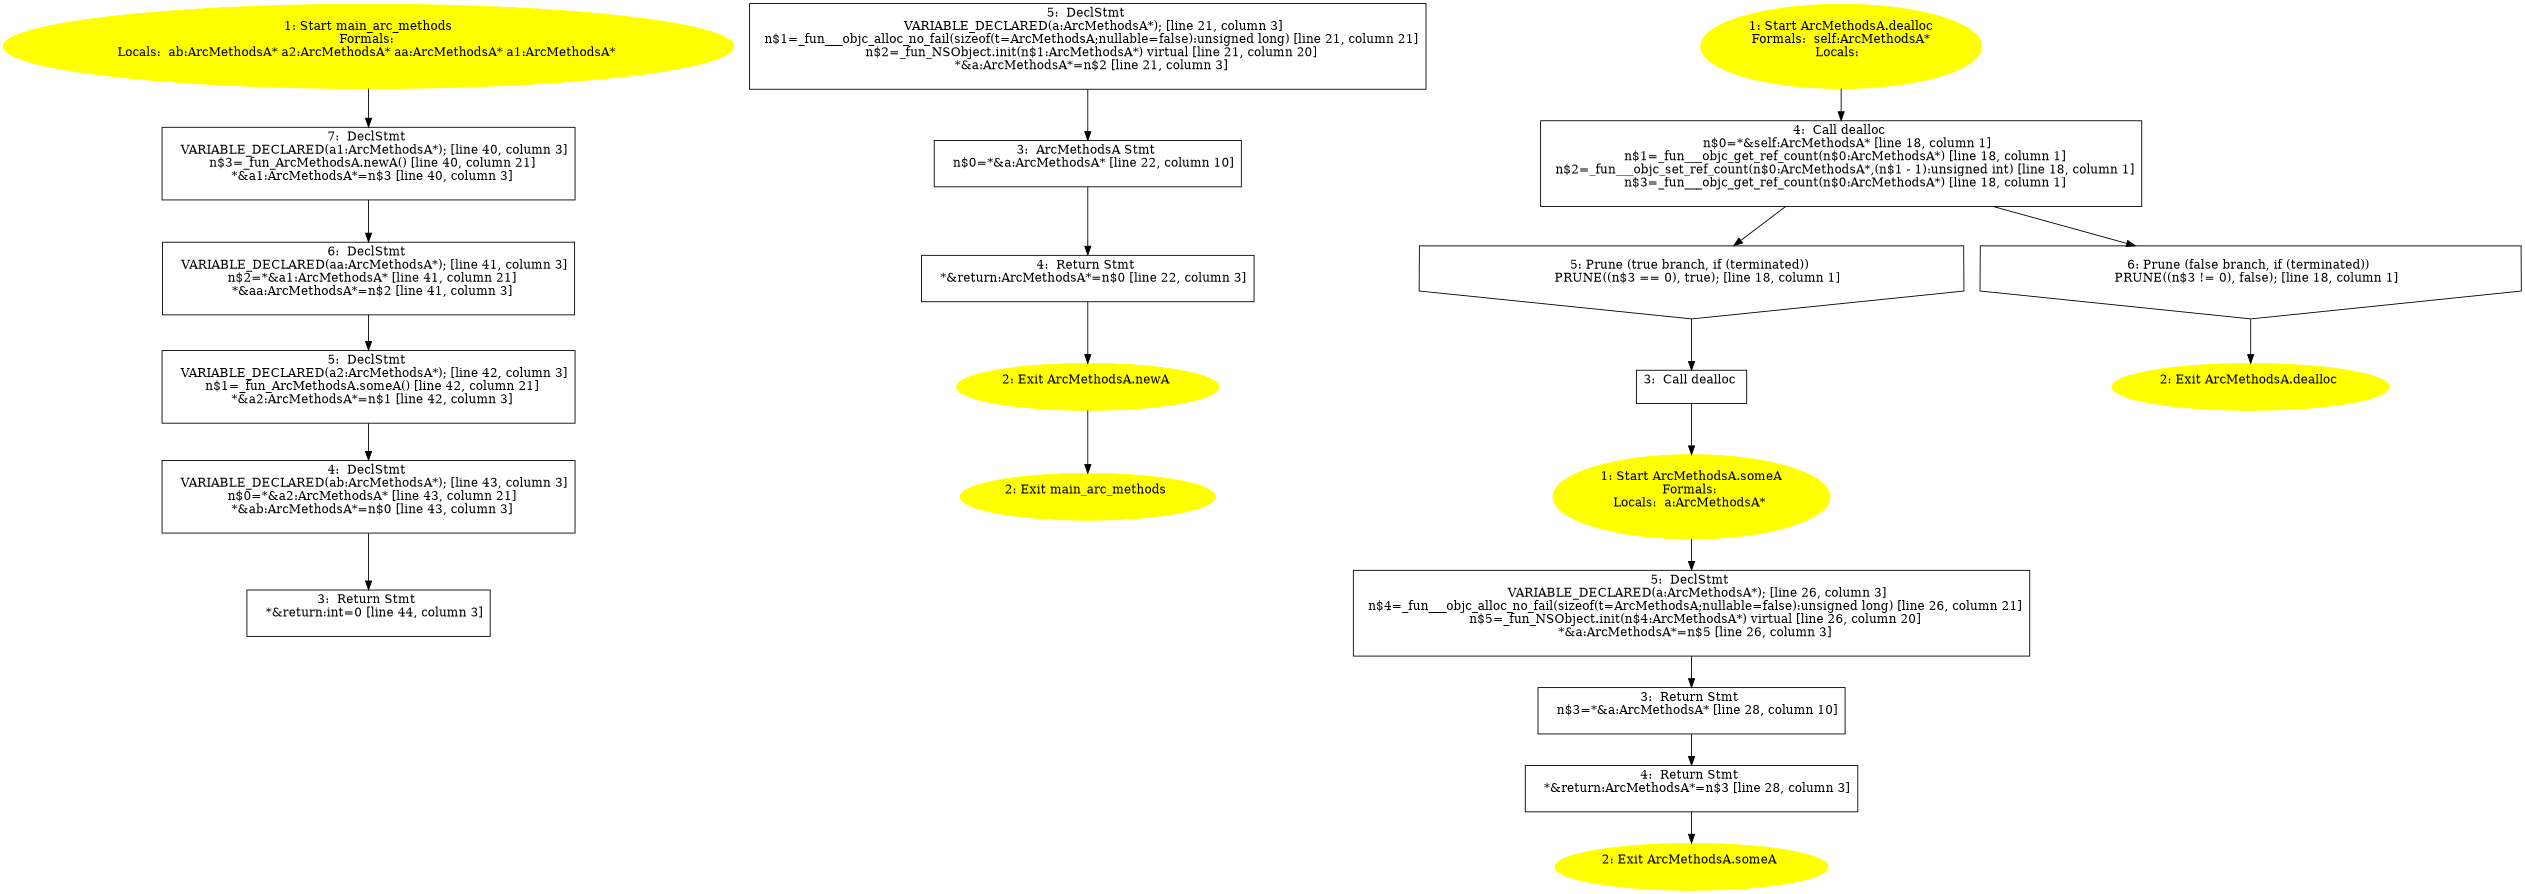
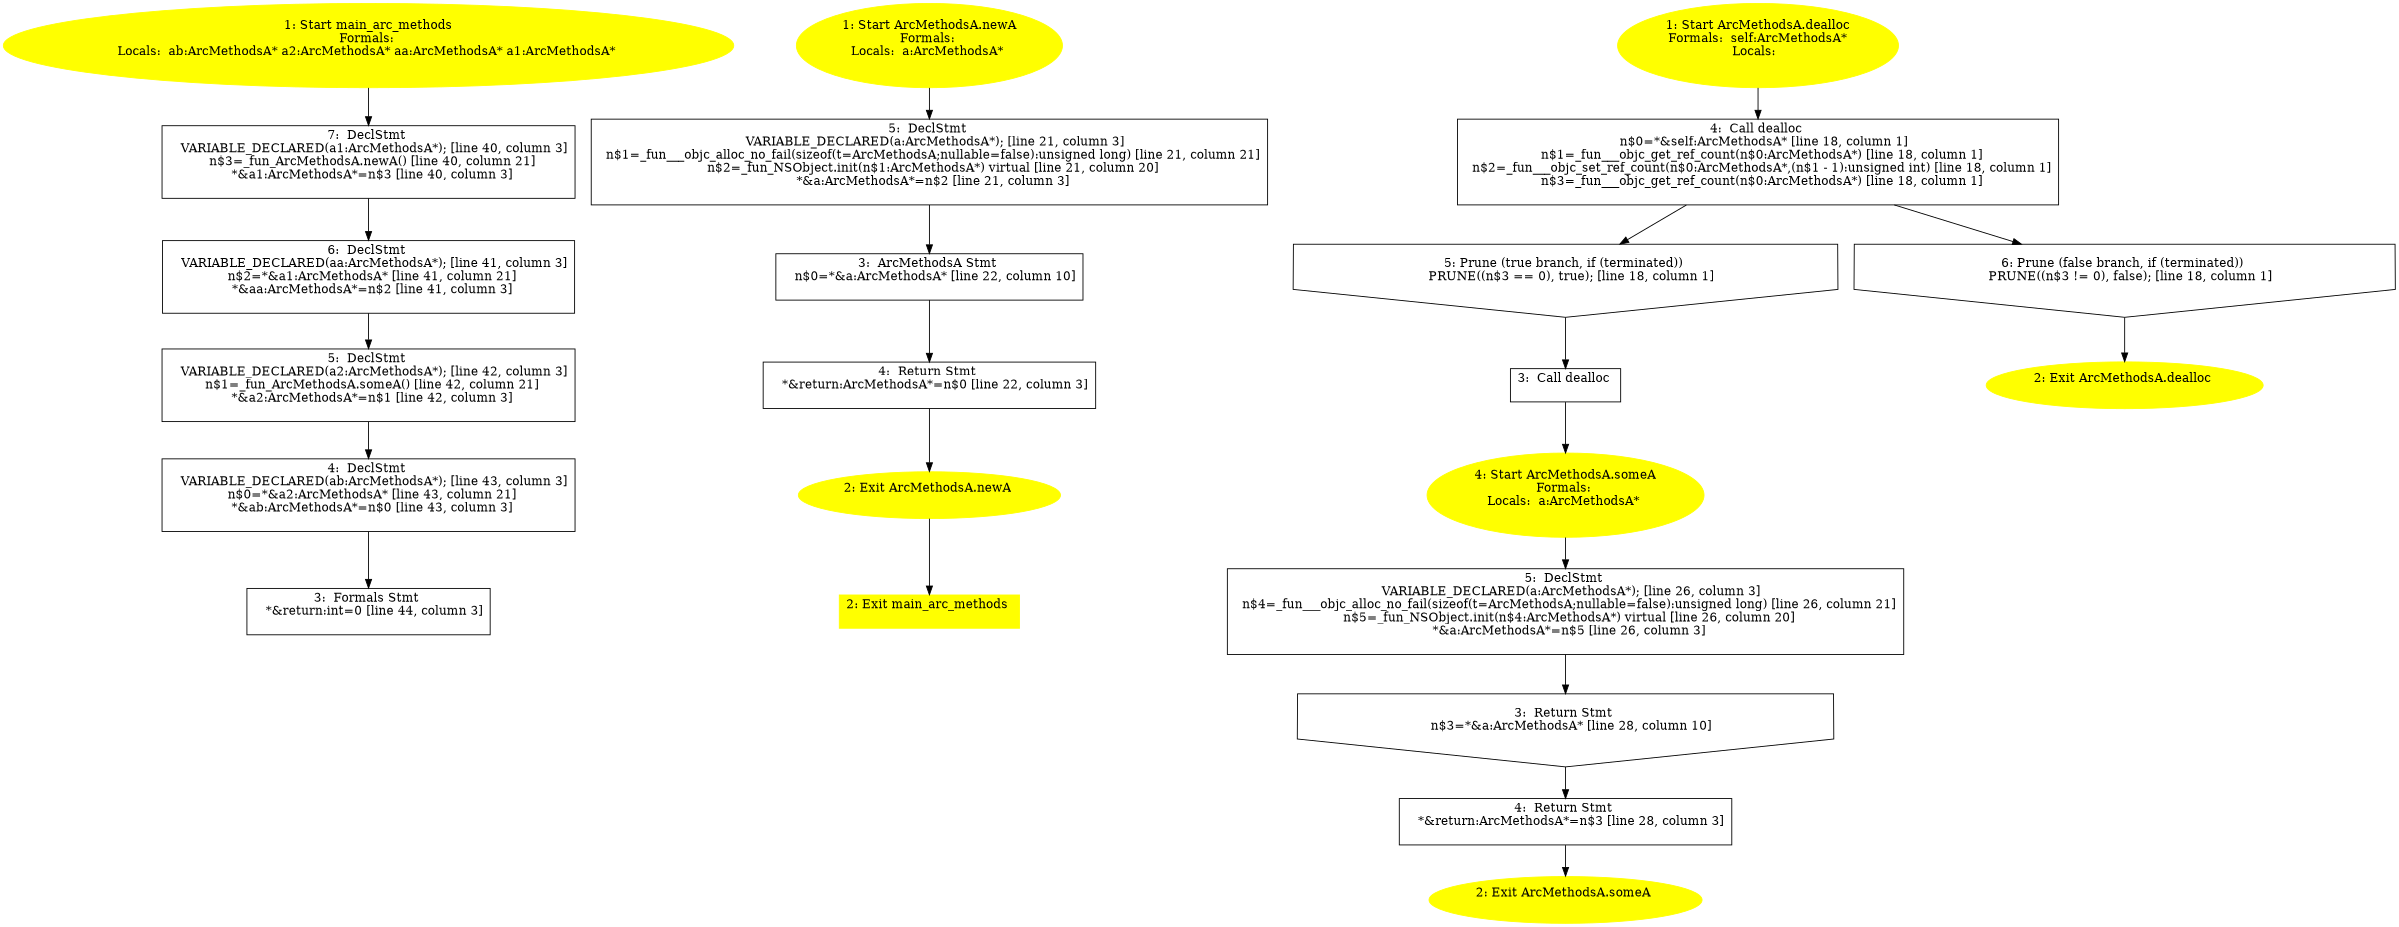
none -> (929, 46)
(1088, 497) -> (929, 612)
(1692, 497) -> (1566, 495)
(369, 613) -> (369, 612)
(1692, 711) -> (1566, 727)
